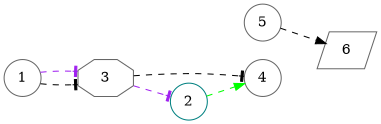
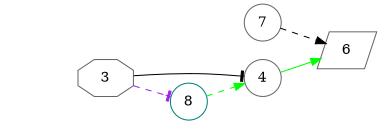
(263, 23) -> (263, 23)
none -> (296, 67)
(186, 74) -> (186, 74)
(23, 78) -> none
(189, 102) -> (189, 102)
